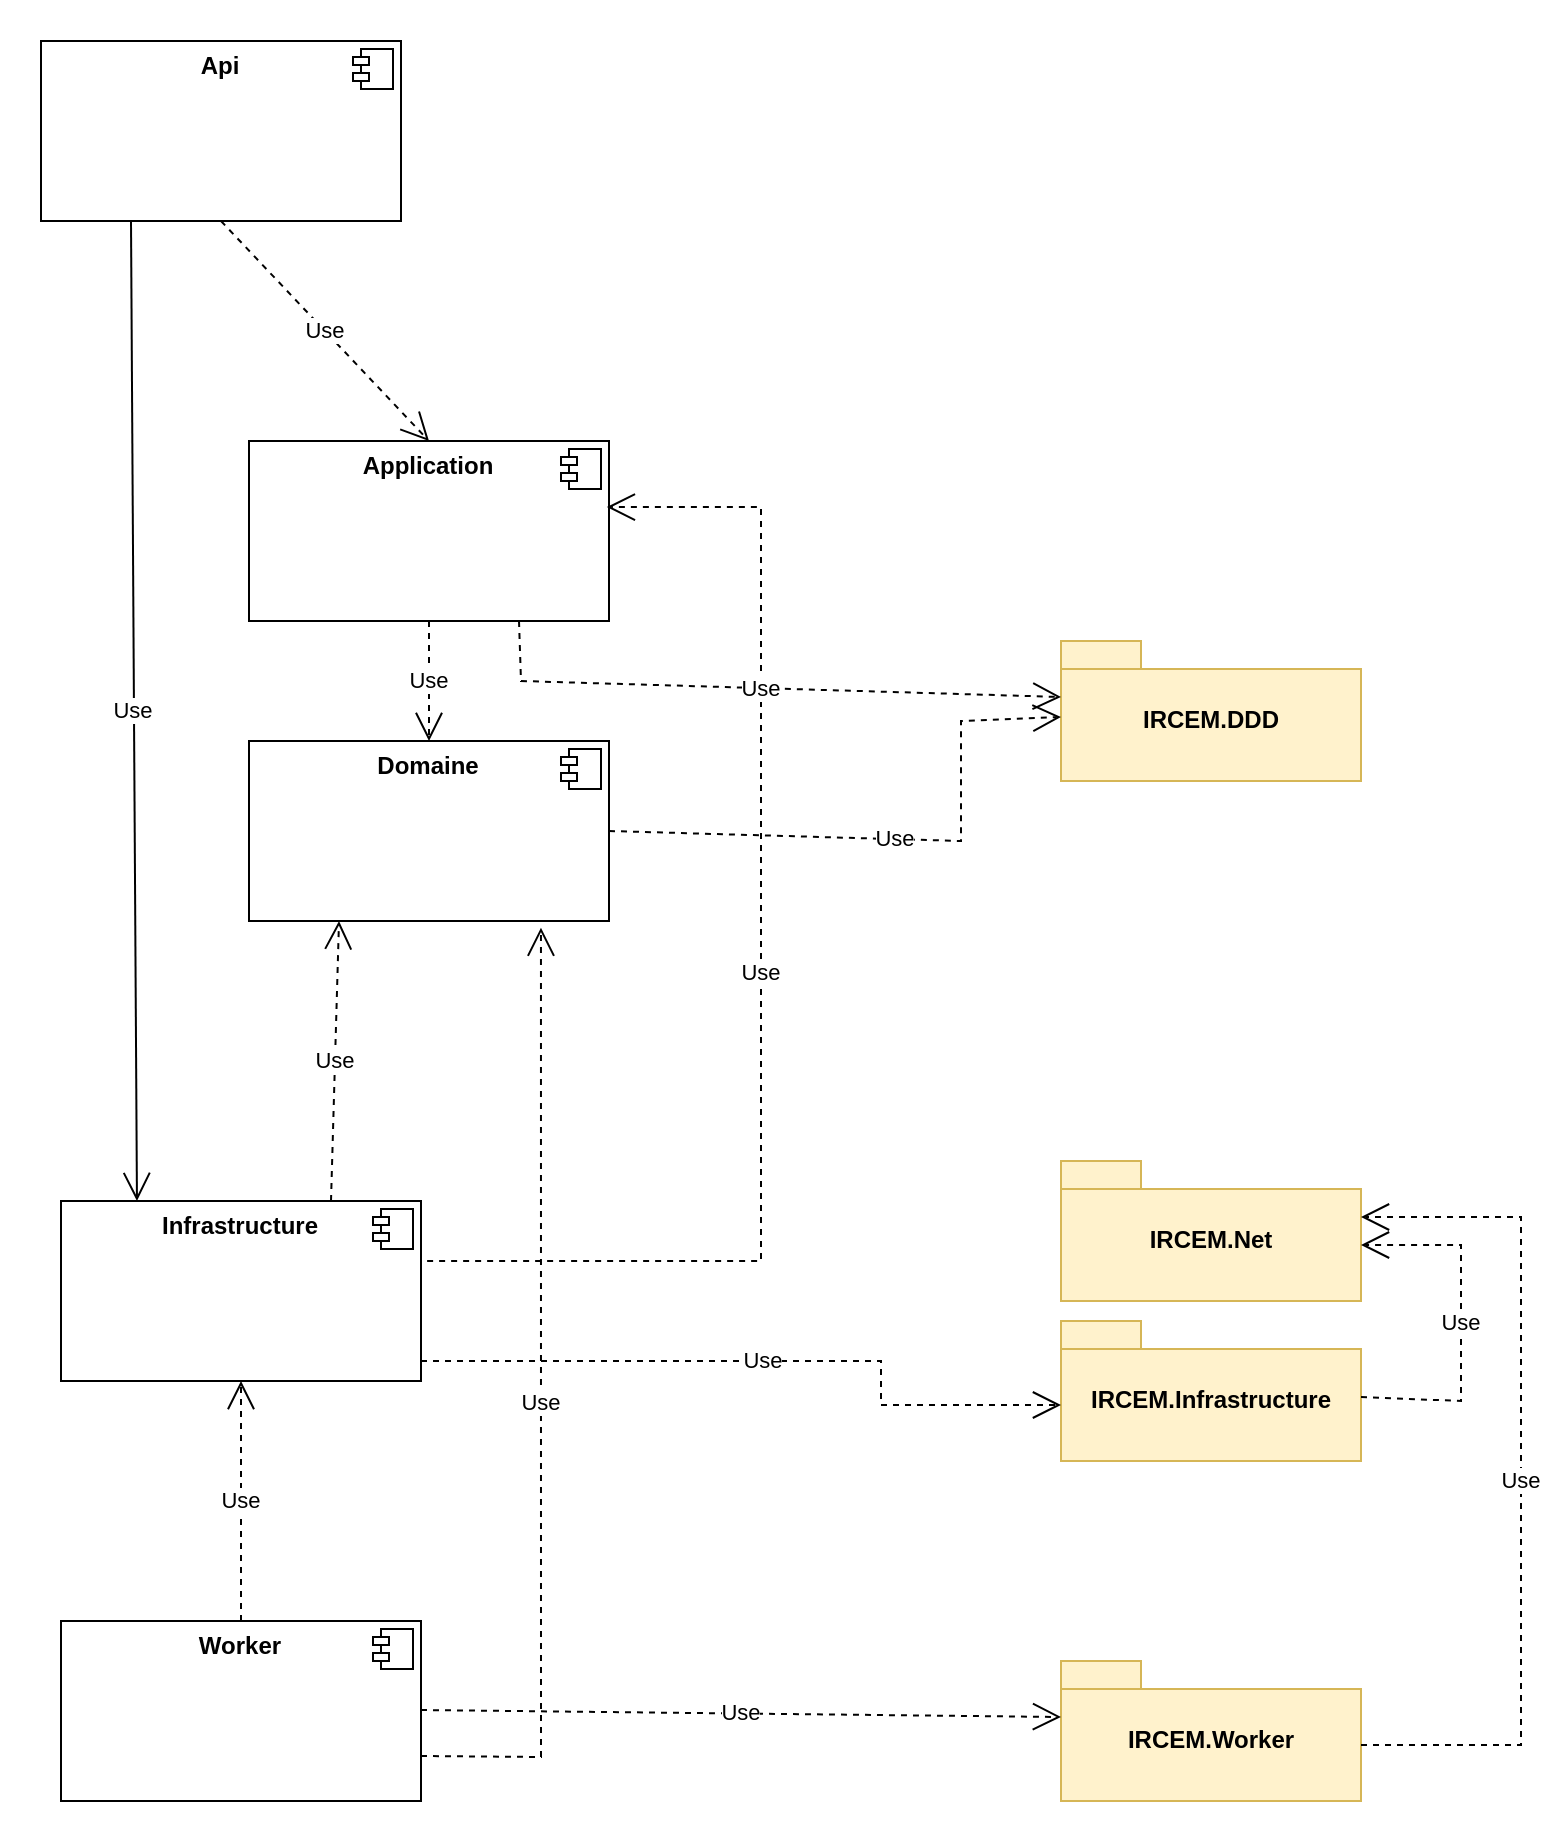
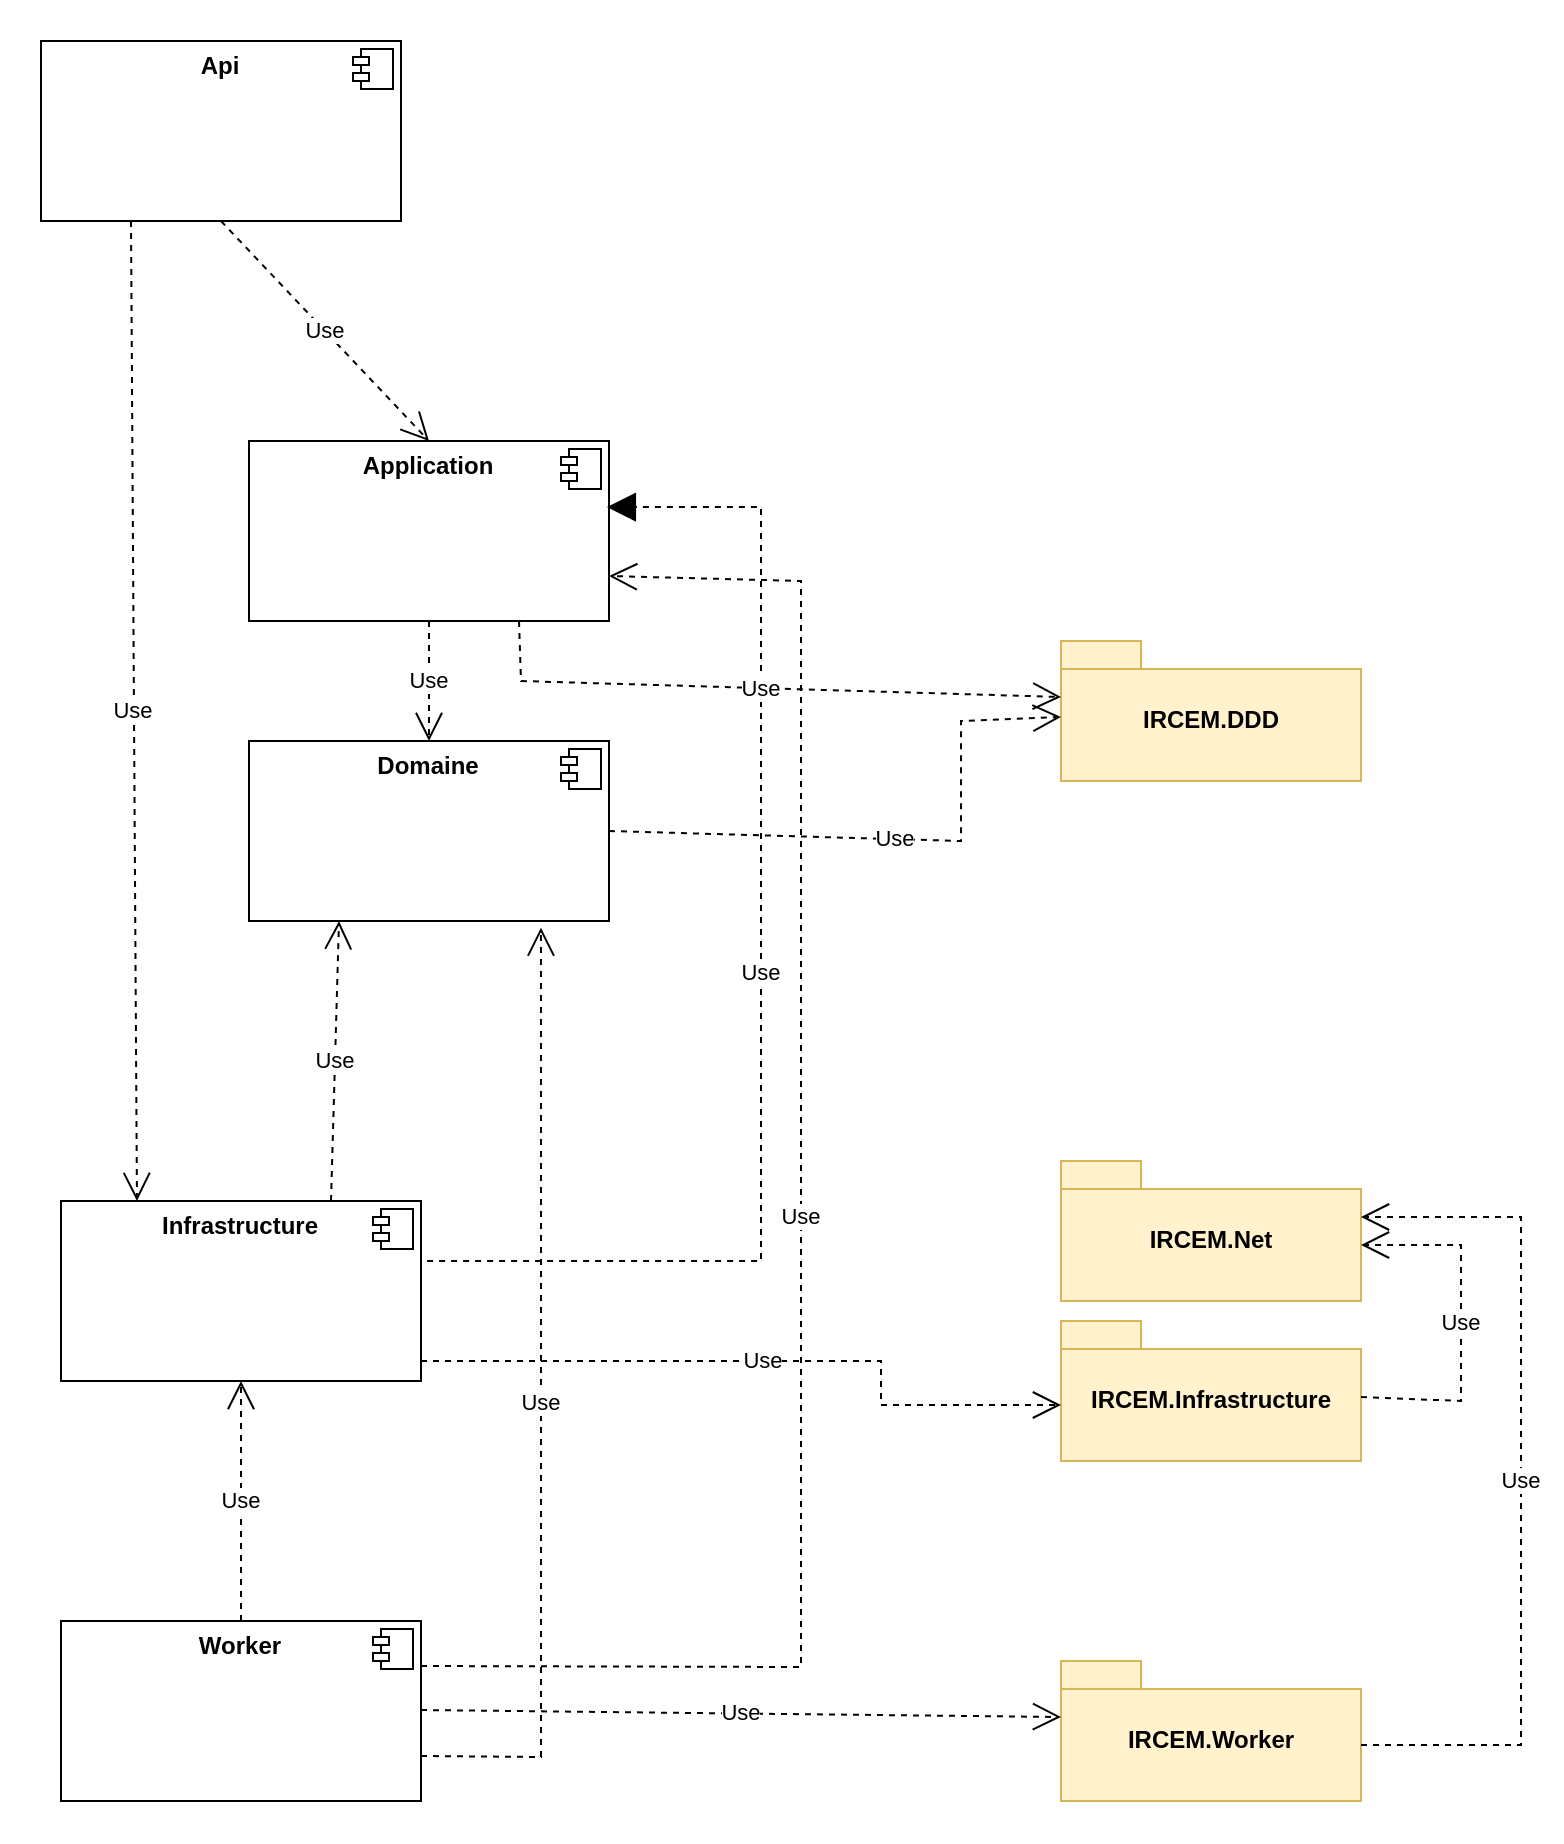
(132, 462) -> (132, 462)
(624, 507) -> (636, 507)
none -> (801, 951)
